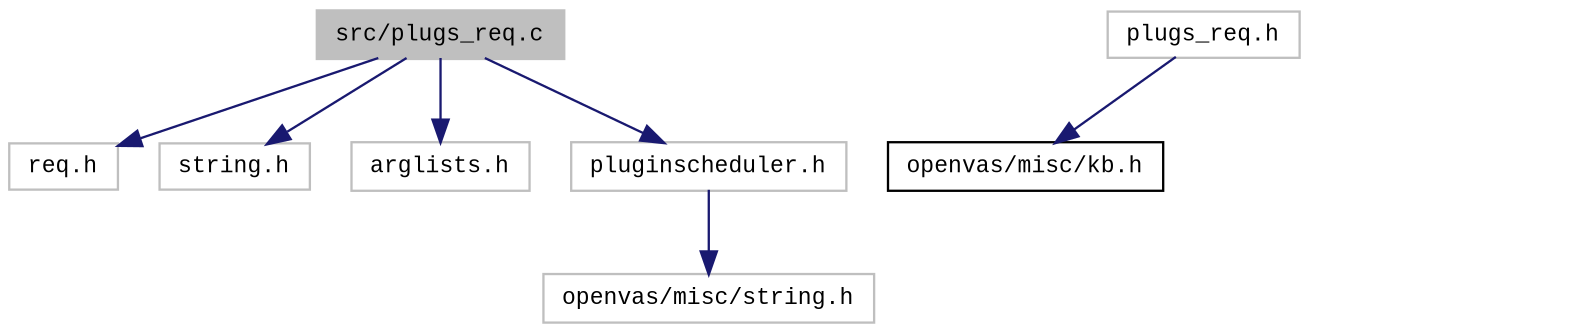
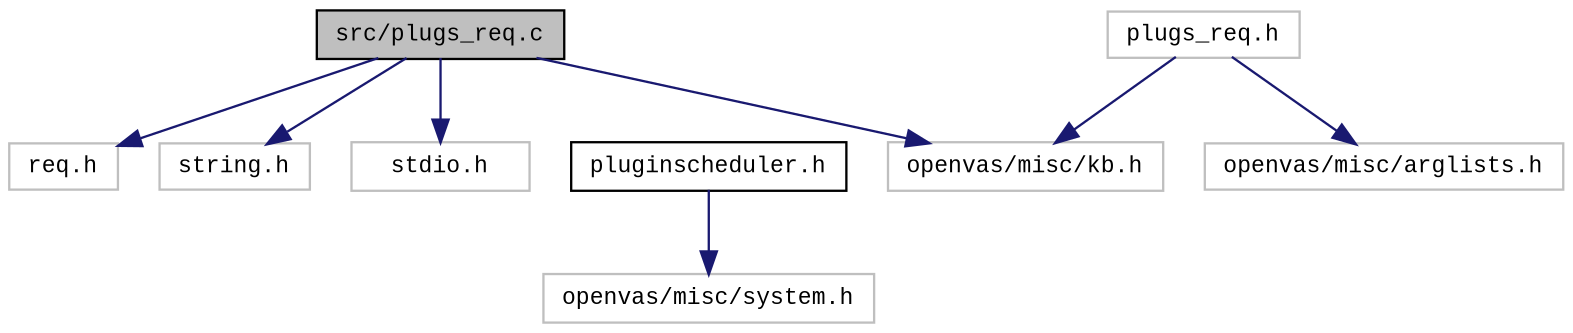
(441, 35) -> (441, 35)
(564, 96) -> (721, 98)
(441, 166) -> (441, 166)
(709, 166) -> (709, 166)
(1026, 166) -> (1026, 166)
none -> (1384, 166)
(709, 298) -> (709, 298)
